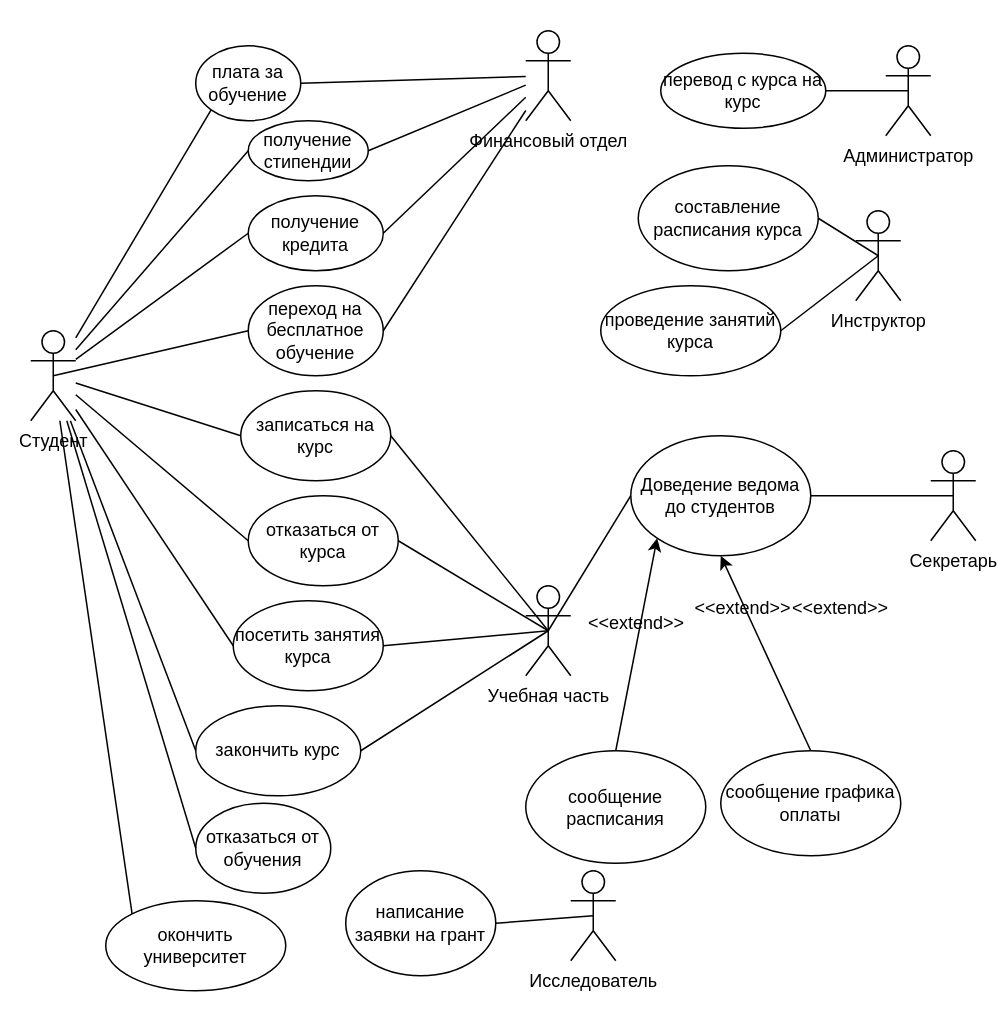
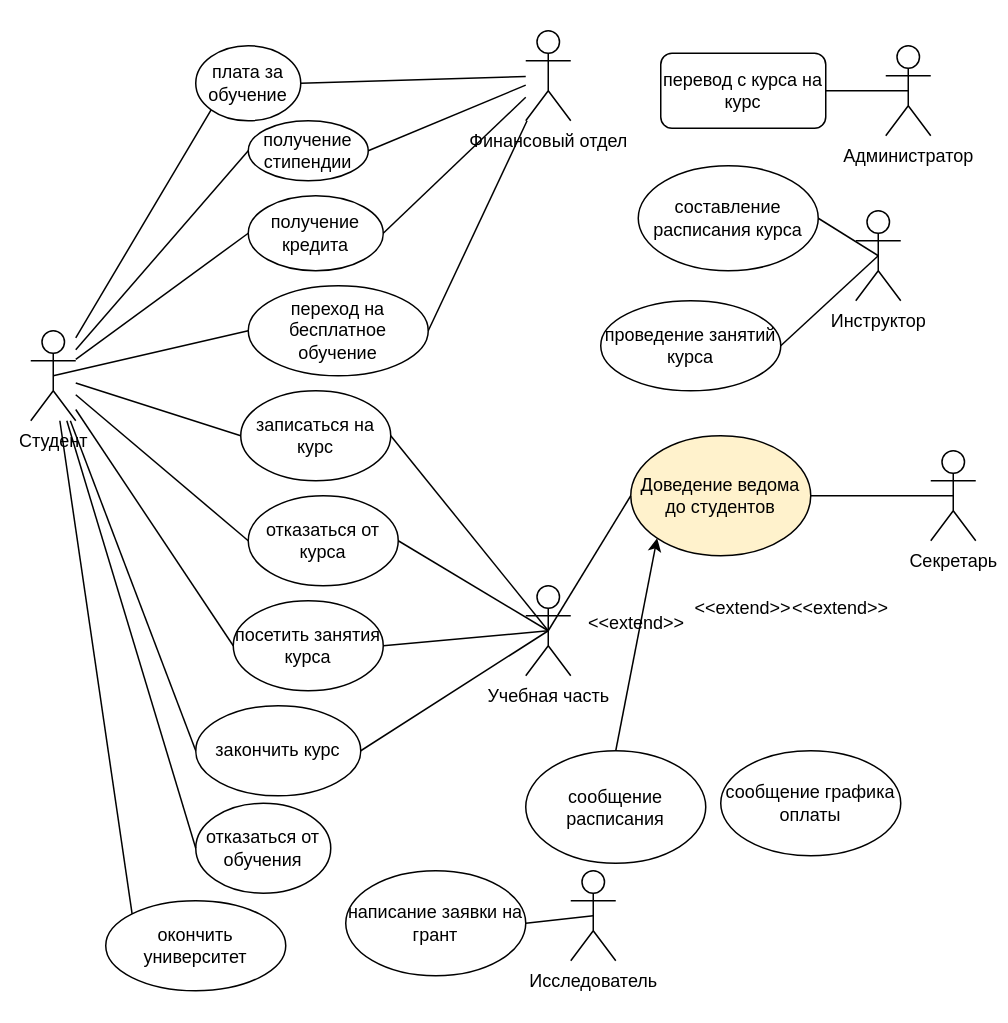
(743, 91) -> (743, 91)
(316, 331) -> (338, 331)
(691, 331) -> (691, 346)
(721, 496) -> (721, 496)
(768, 658) -> none
(421, 923) -> (436, 923)
